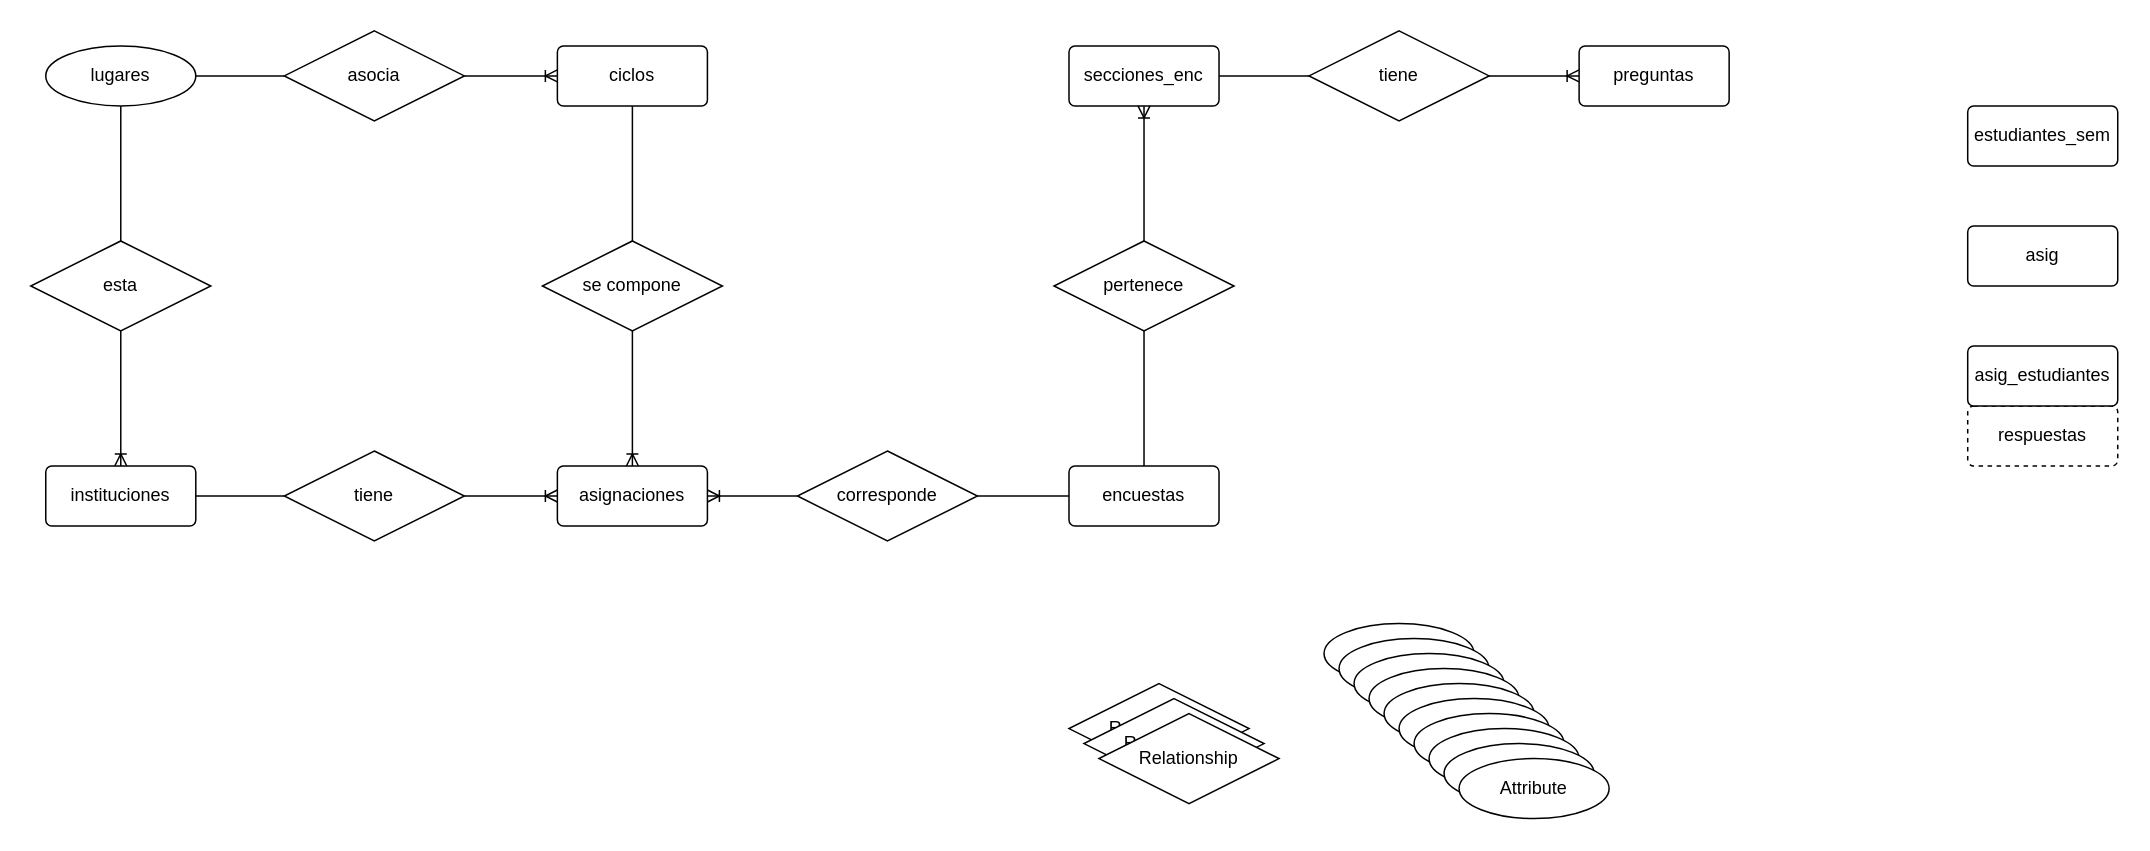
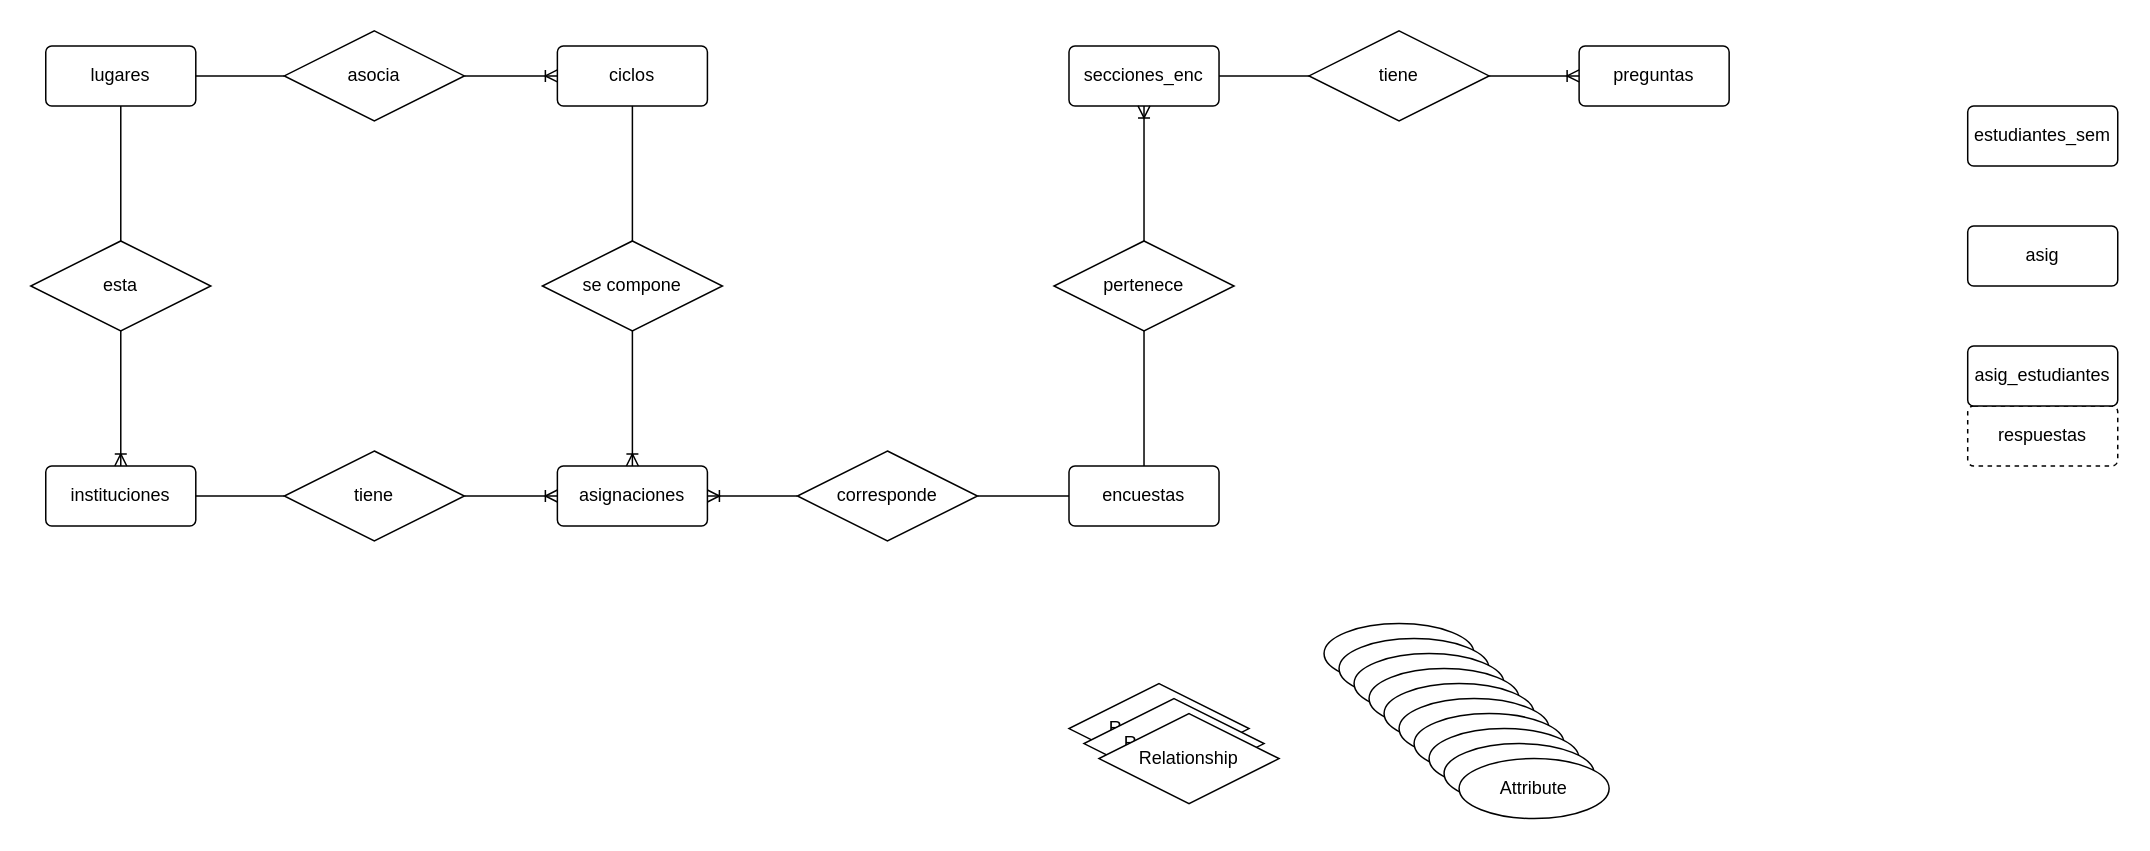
(121, 76) -> (121, 76)
